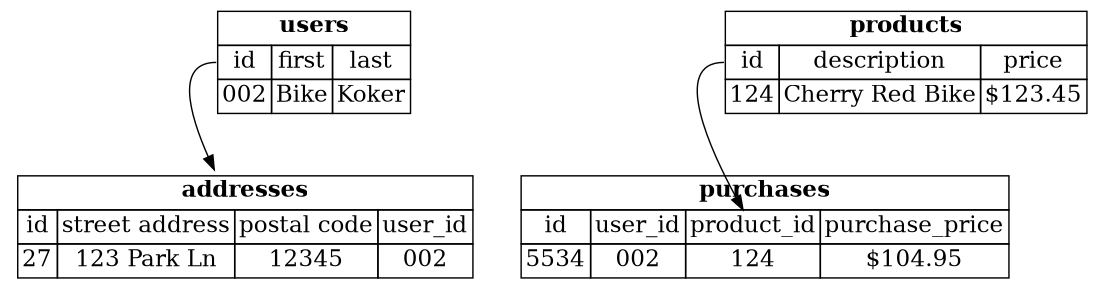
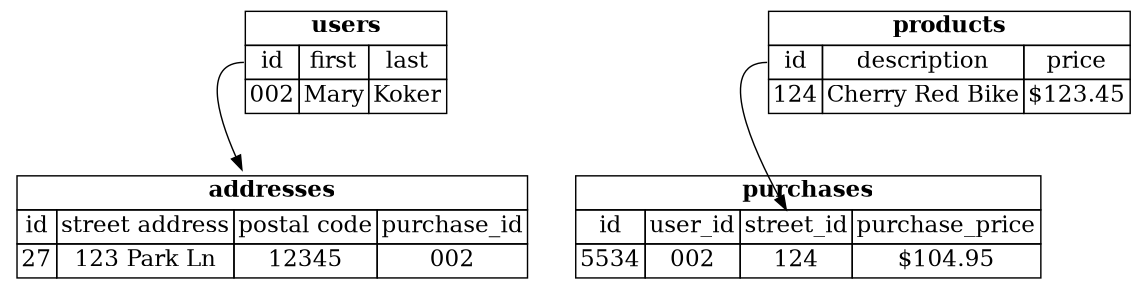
(302, 95) -> (334, 95)
(425, 225) -> (452, 225)
(753, 225) -> (796, 225)
